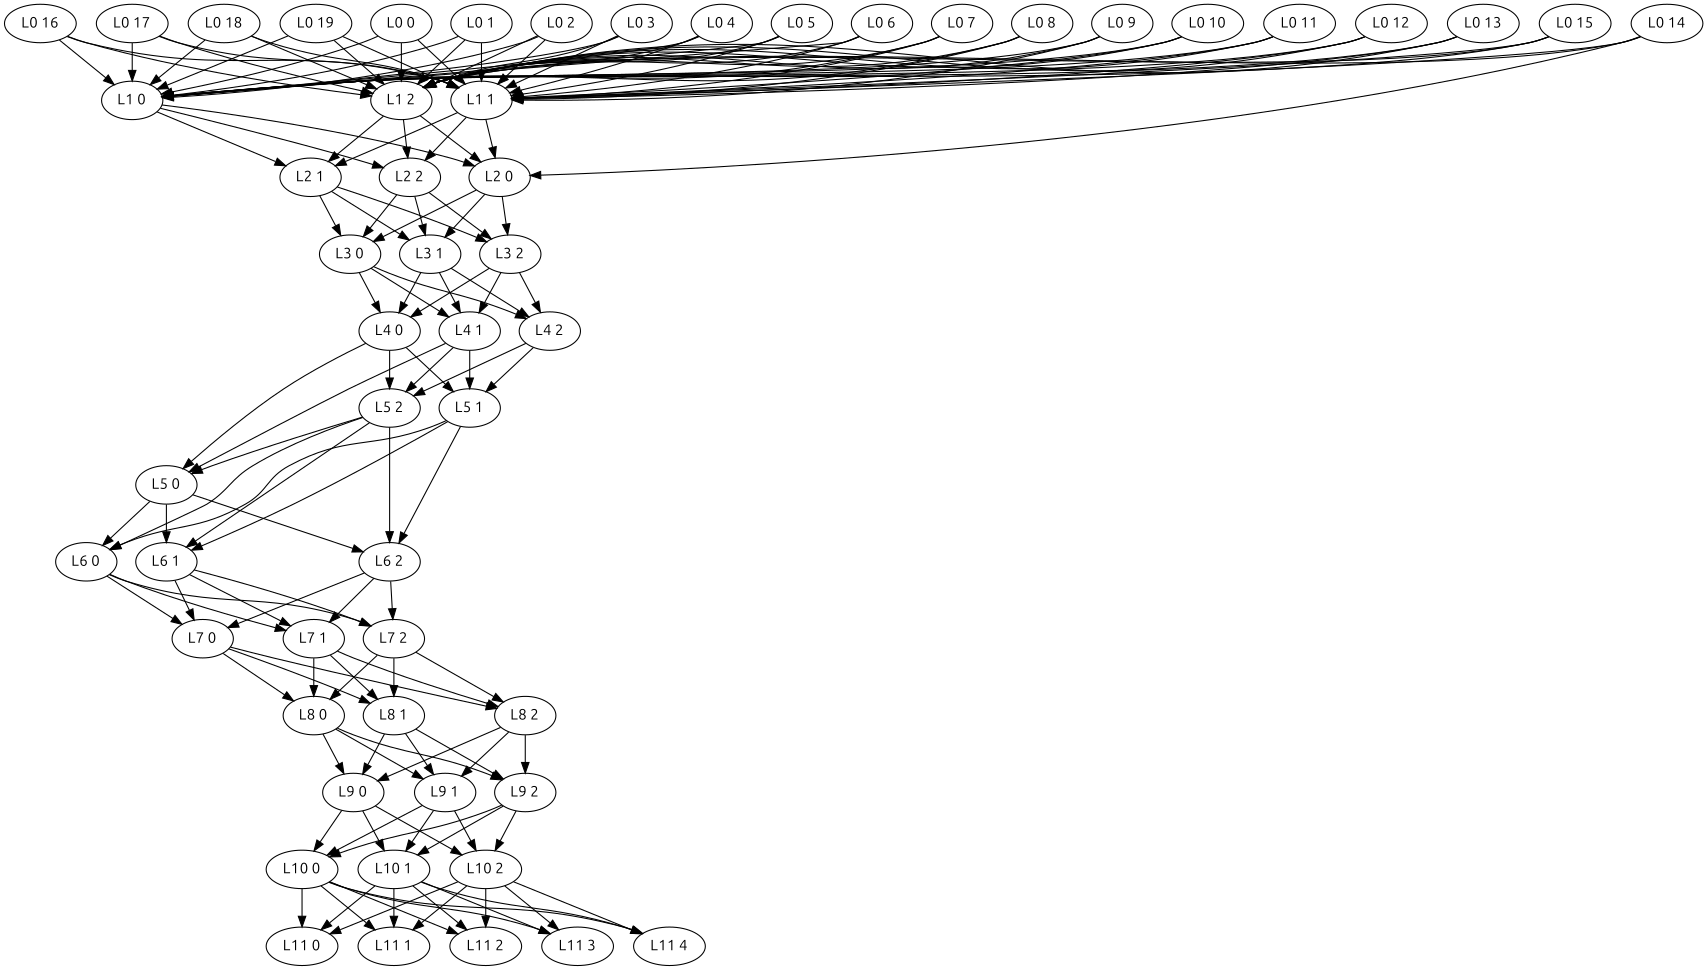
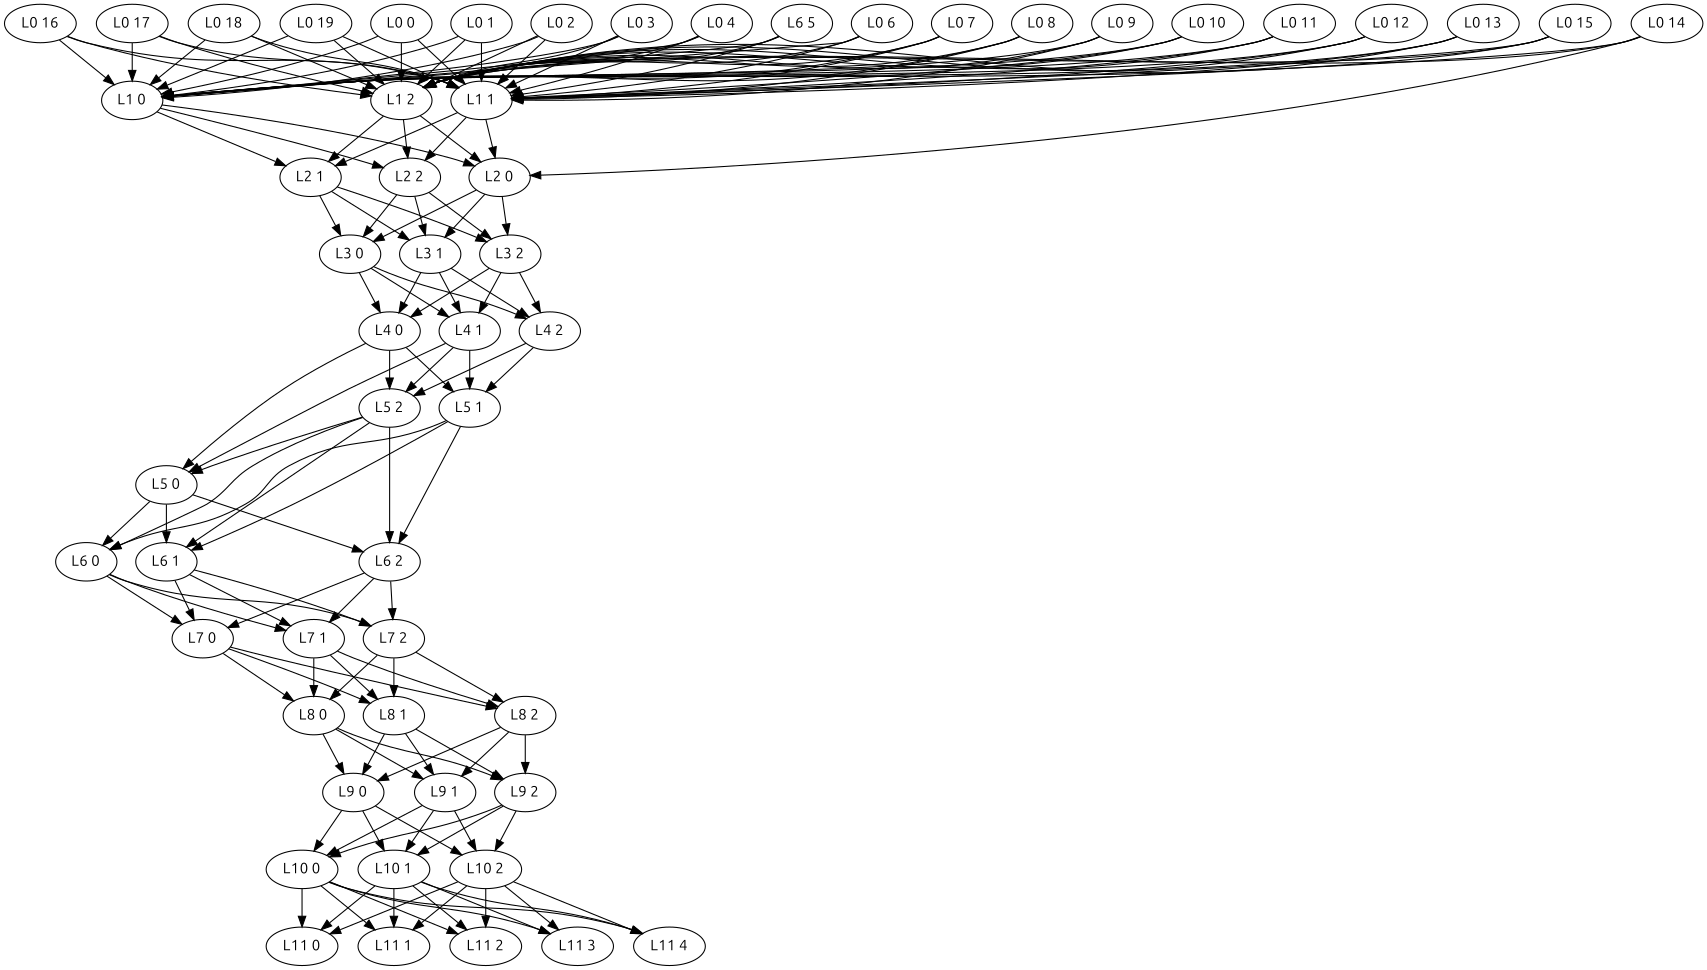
(802, 23) -> (802, 23)
